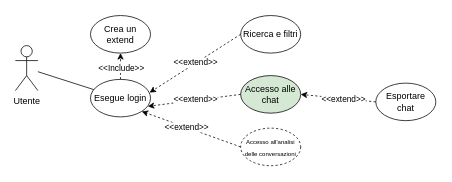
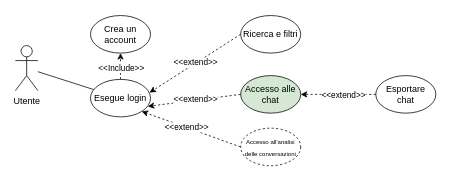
(120, 34) -> (120, 34)
(405, 102) -> (405, 94)
